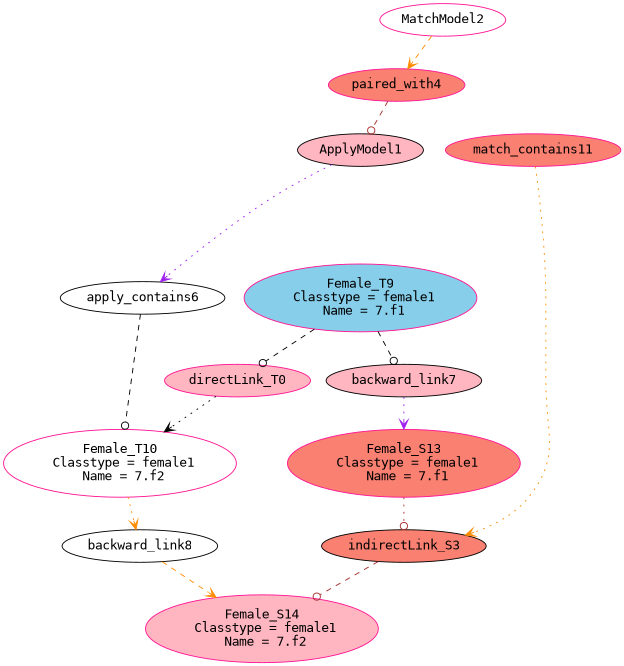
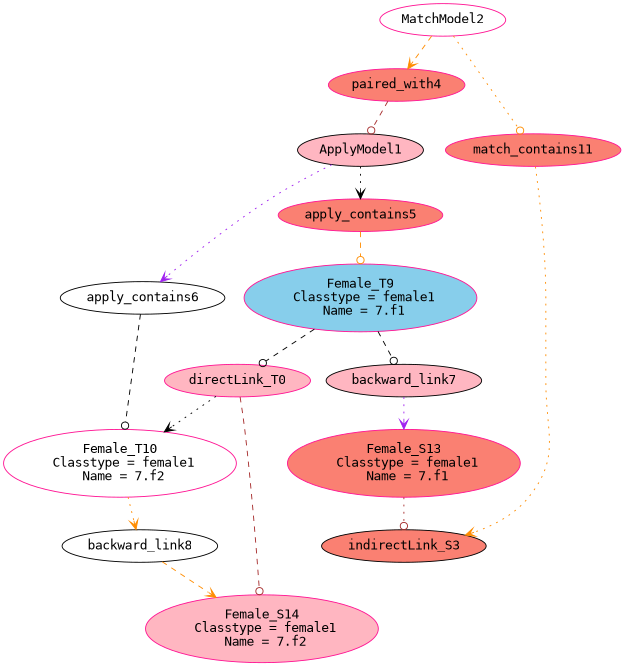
none -> (486, 82)
none -> (360, 215)
(349, 578) -> (251, 492)
